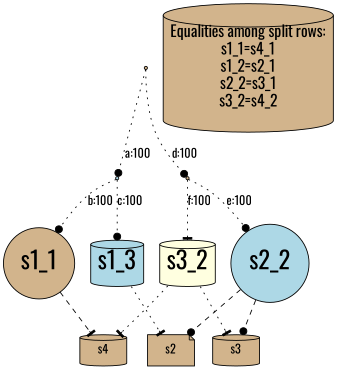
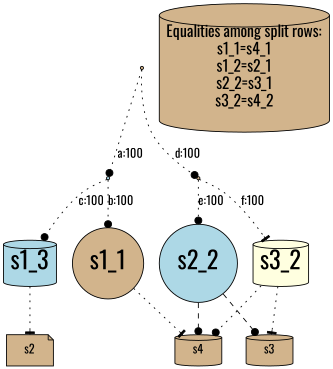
(150, 305) -> (241, 307)
(219, 308) -> (198, 315)
(75, 312) -> (157, 310)
